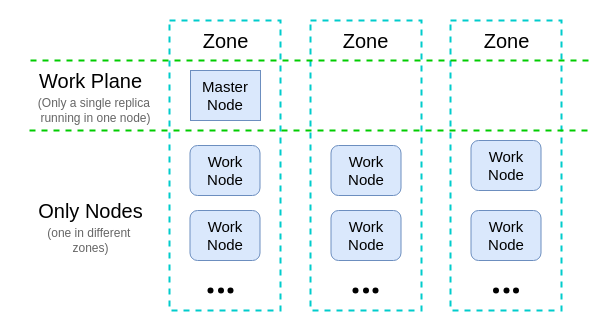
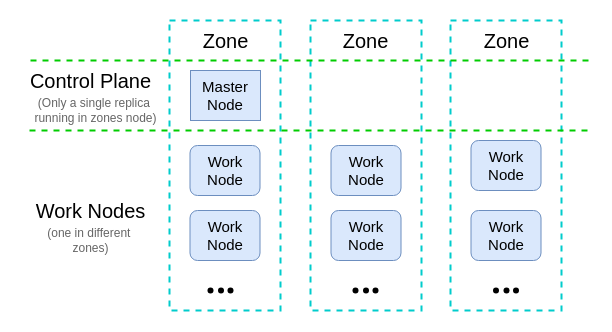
(91, 81) -> (91, 81)
(96, 111) -> (96, 111)
(91, 211) -> (91, 211)
